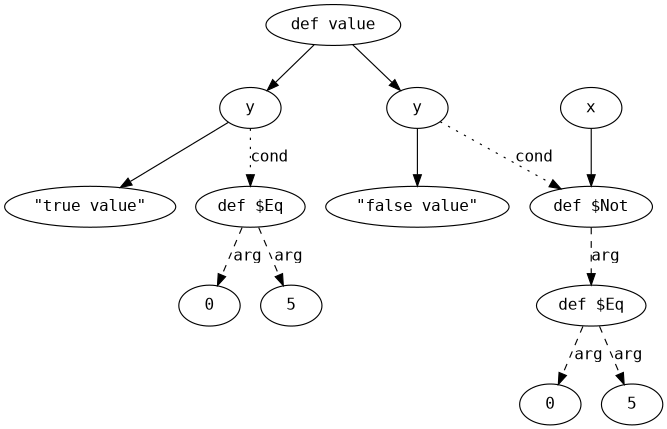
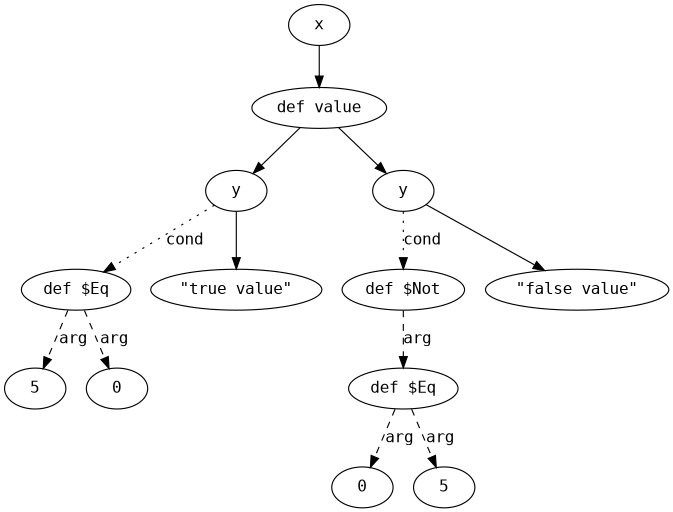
(591, 152) -> (319, 61)
